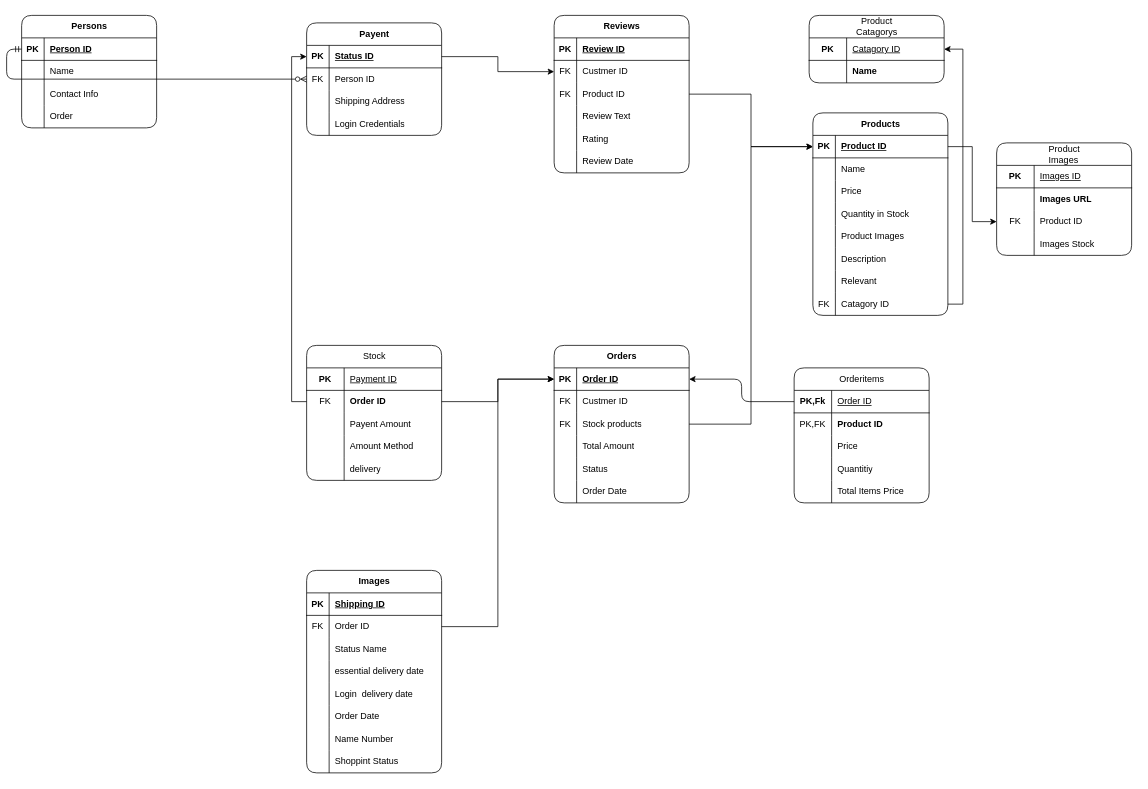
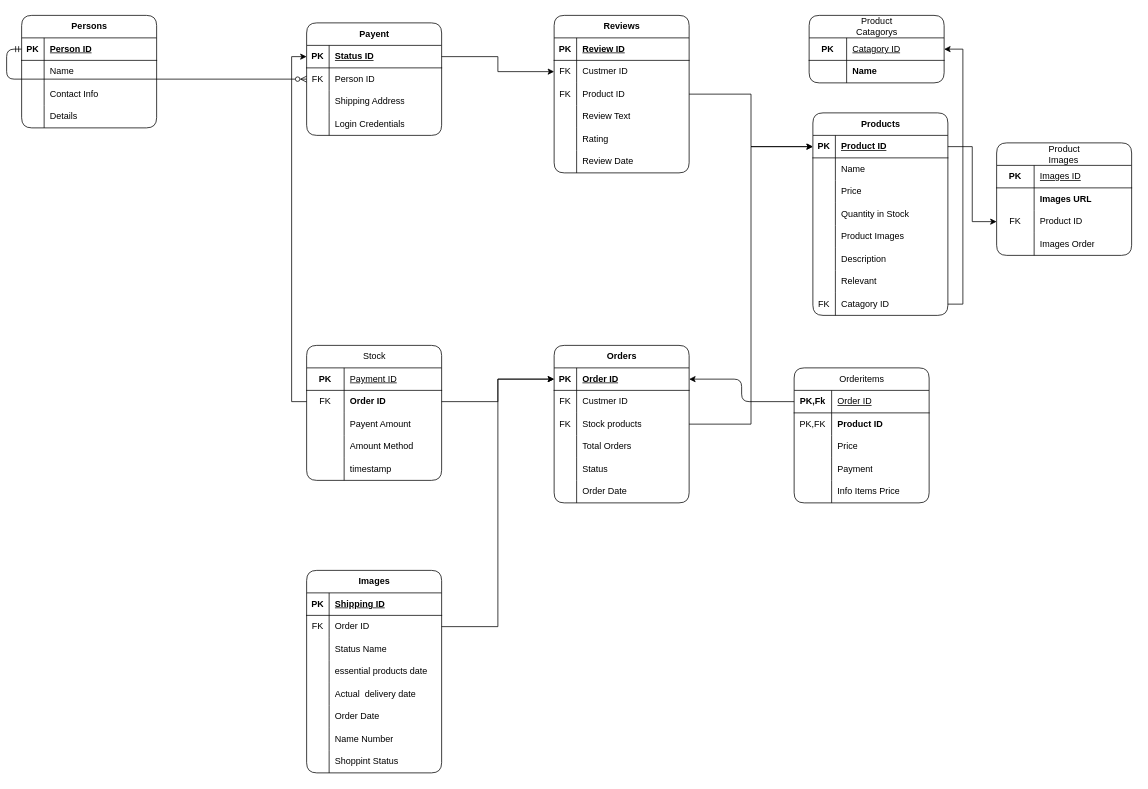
(62, 117) -> (65, 117)
(1069, 244) -> (1069, 244)
(610, 447) -> (610, 447)
(368, 469) -> (371, 469)
(858, 469) -> (855, 469)
(876, 492) -> (874, 492)
(386, 672) -> (388, 672)
(379, 694) -> (382, 694)
